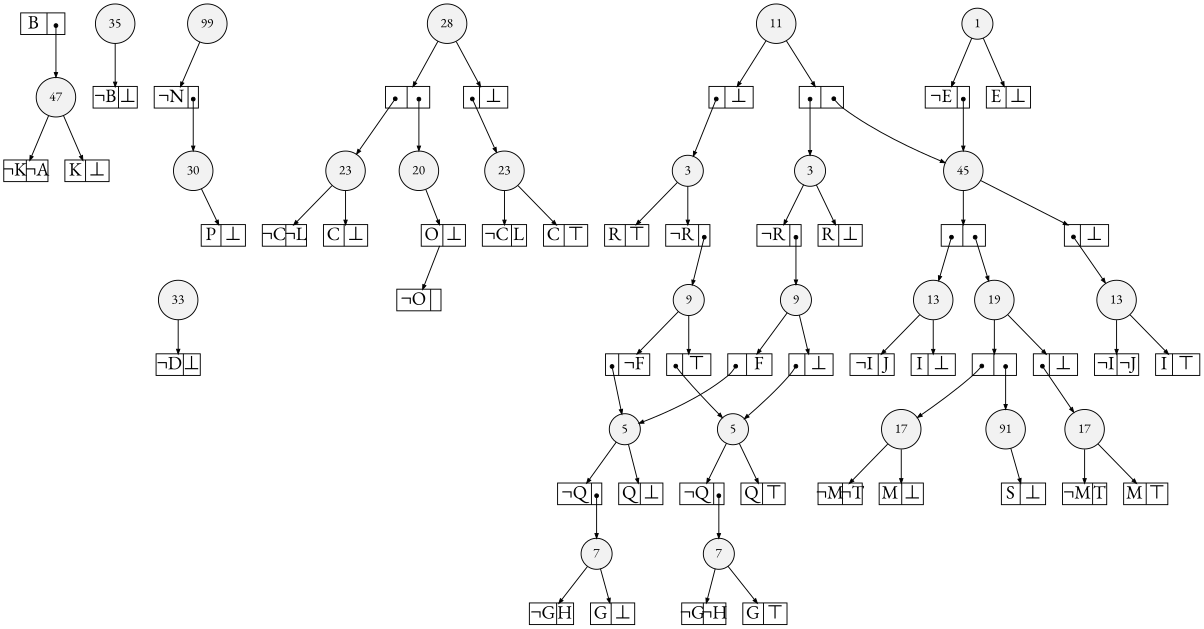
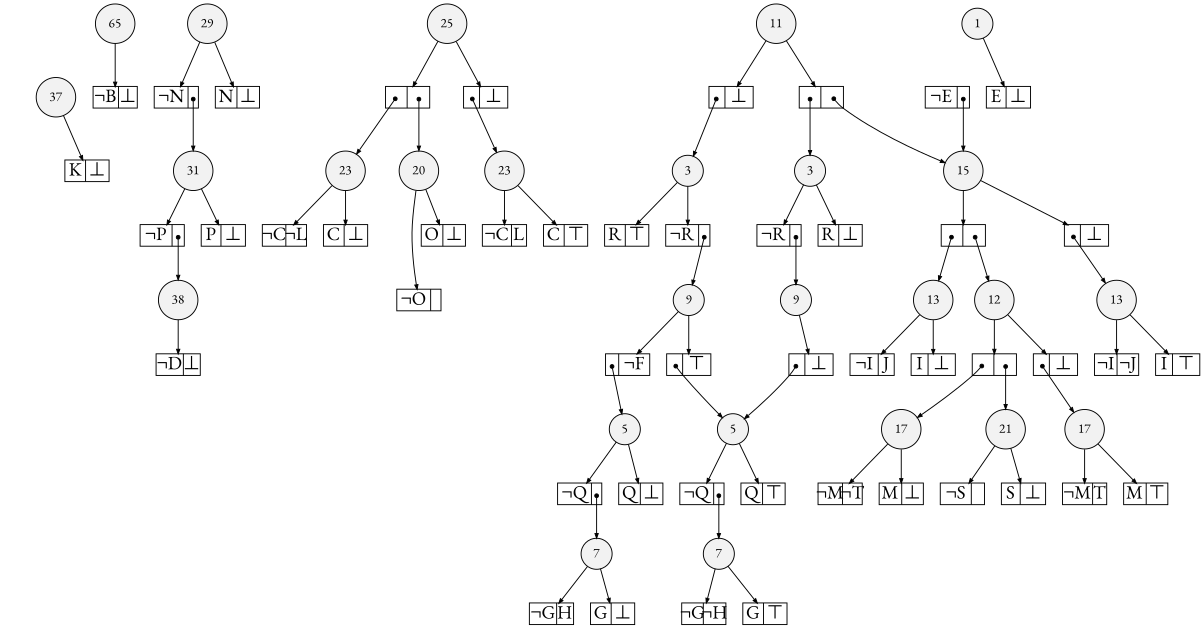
(43, 24) -> none
(115, 24) -> (115, 24)
(207, 24) -> (207, 24)
(447, 24) -> (447, 24)
(963, 60) -> none
(56, 97) -> (56, 97)
none -> (237, 97)
(26, 171) -> none
(193, 171) -> (193, 171)
(963, 171) -> (963, 171)
none -> (162, 235)
(432, 265) -> (412, 238)
(178, 300) -> (178, 300)
(994, 300) -> (994, 300)
(750, 365) -> none
(1006, 429) -> (1006, 429)
none -> (962, 494)
